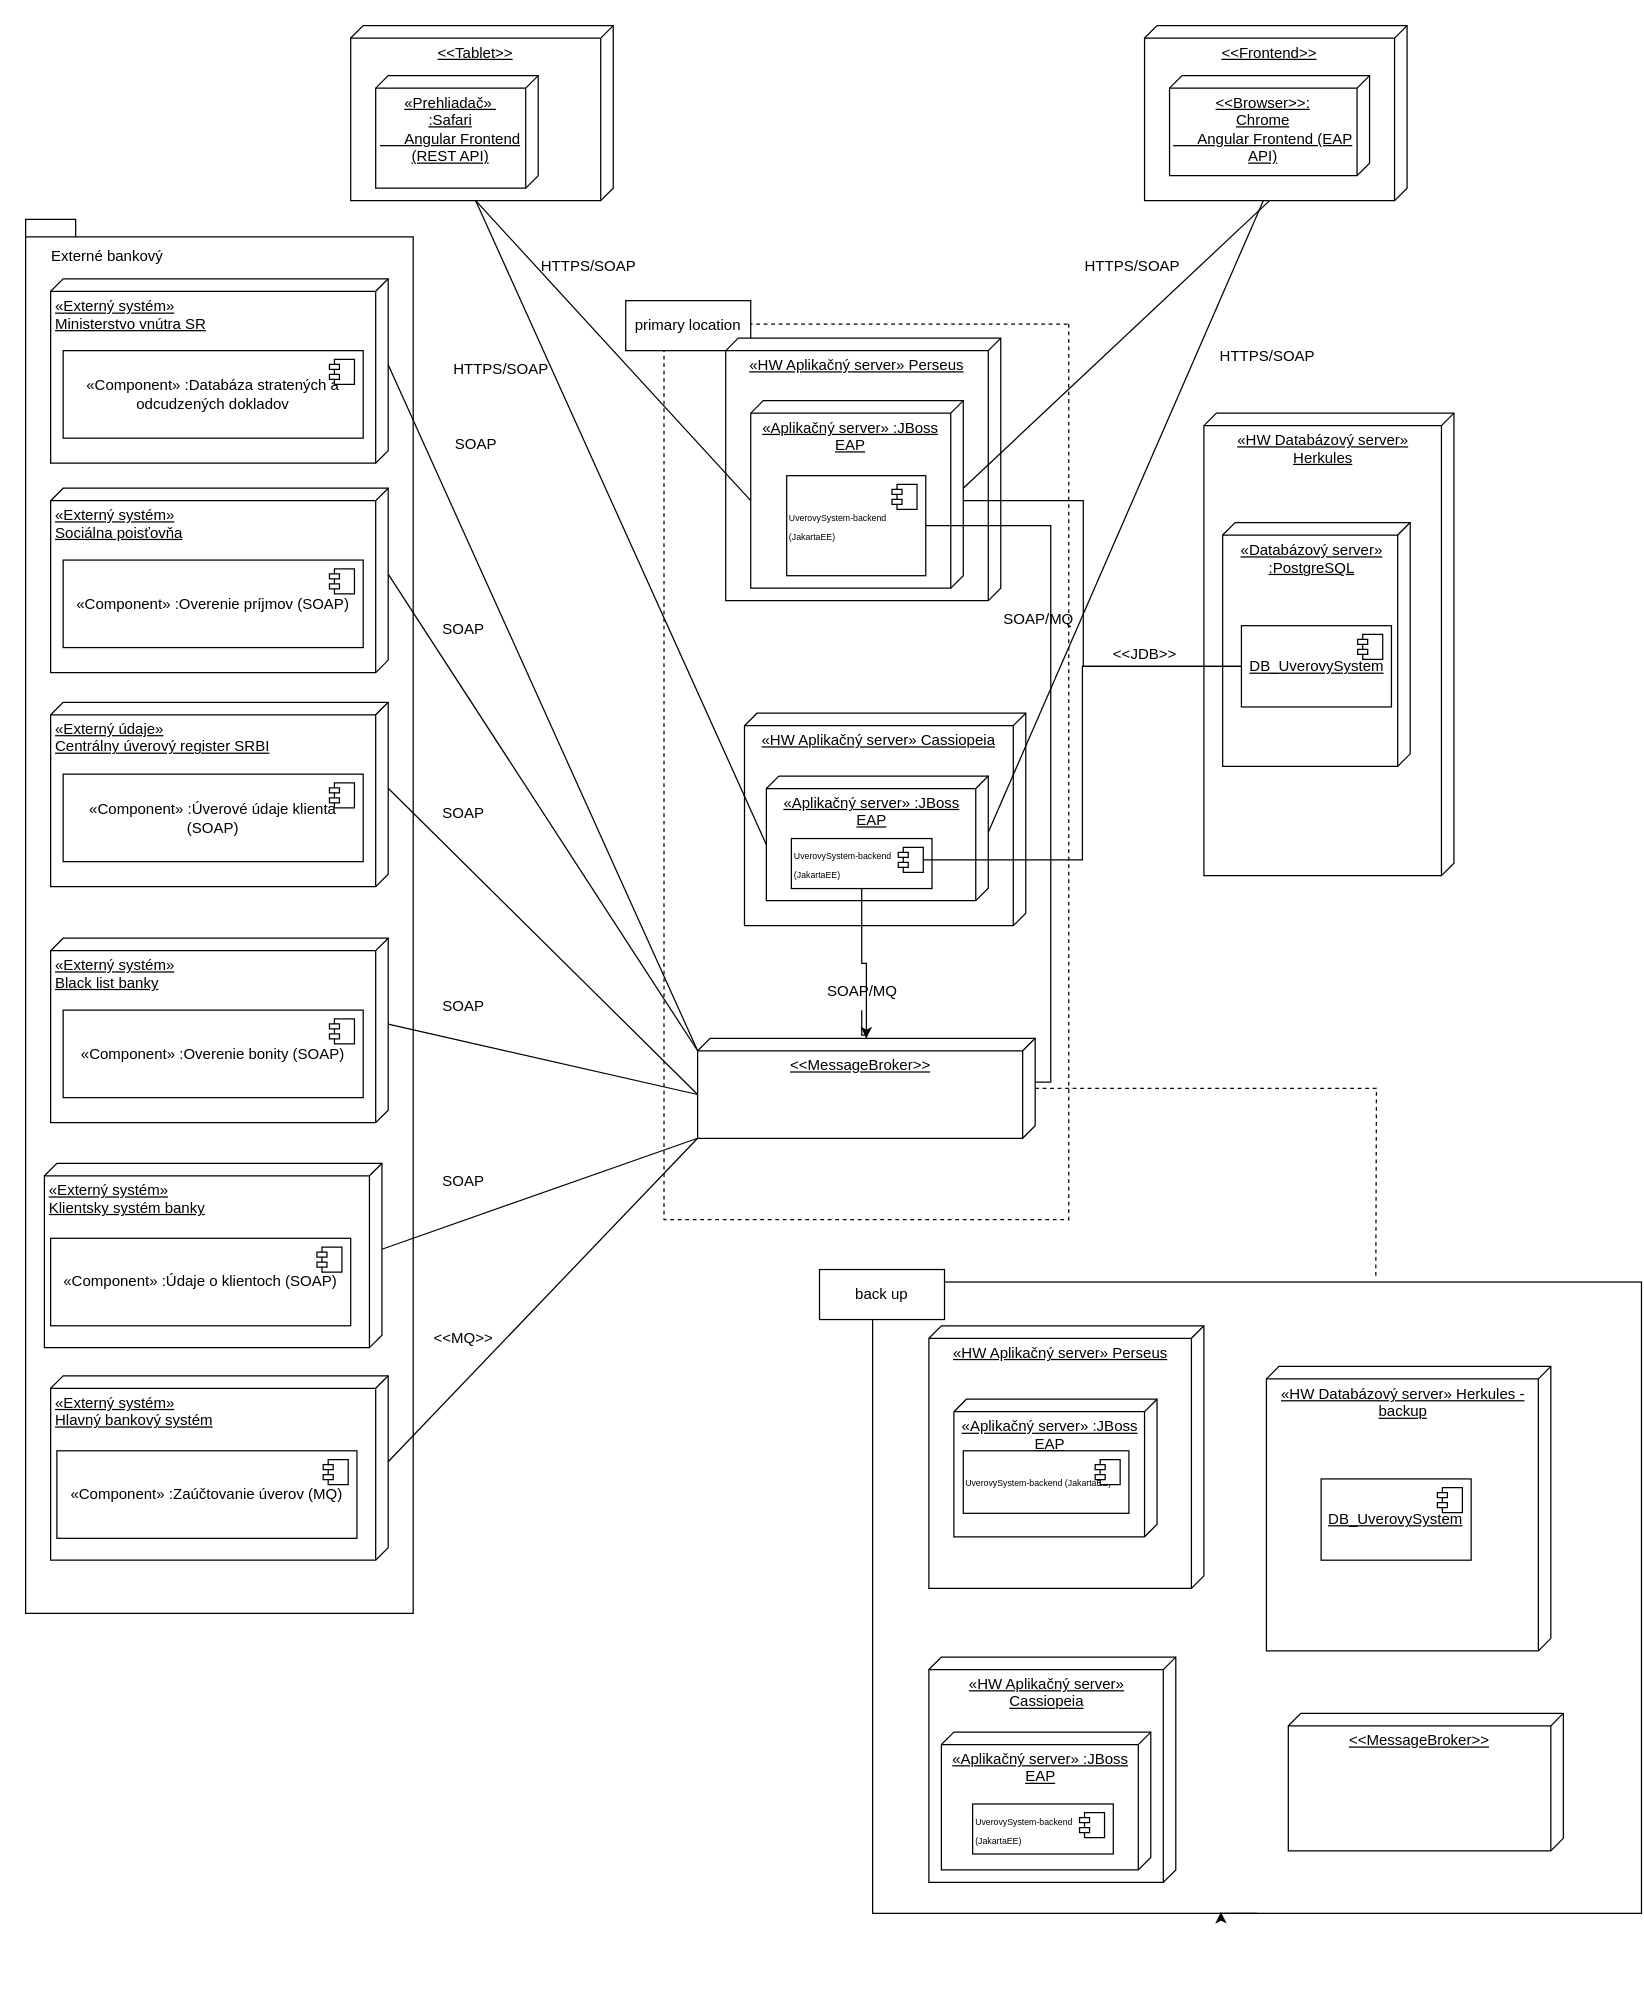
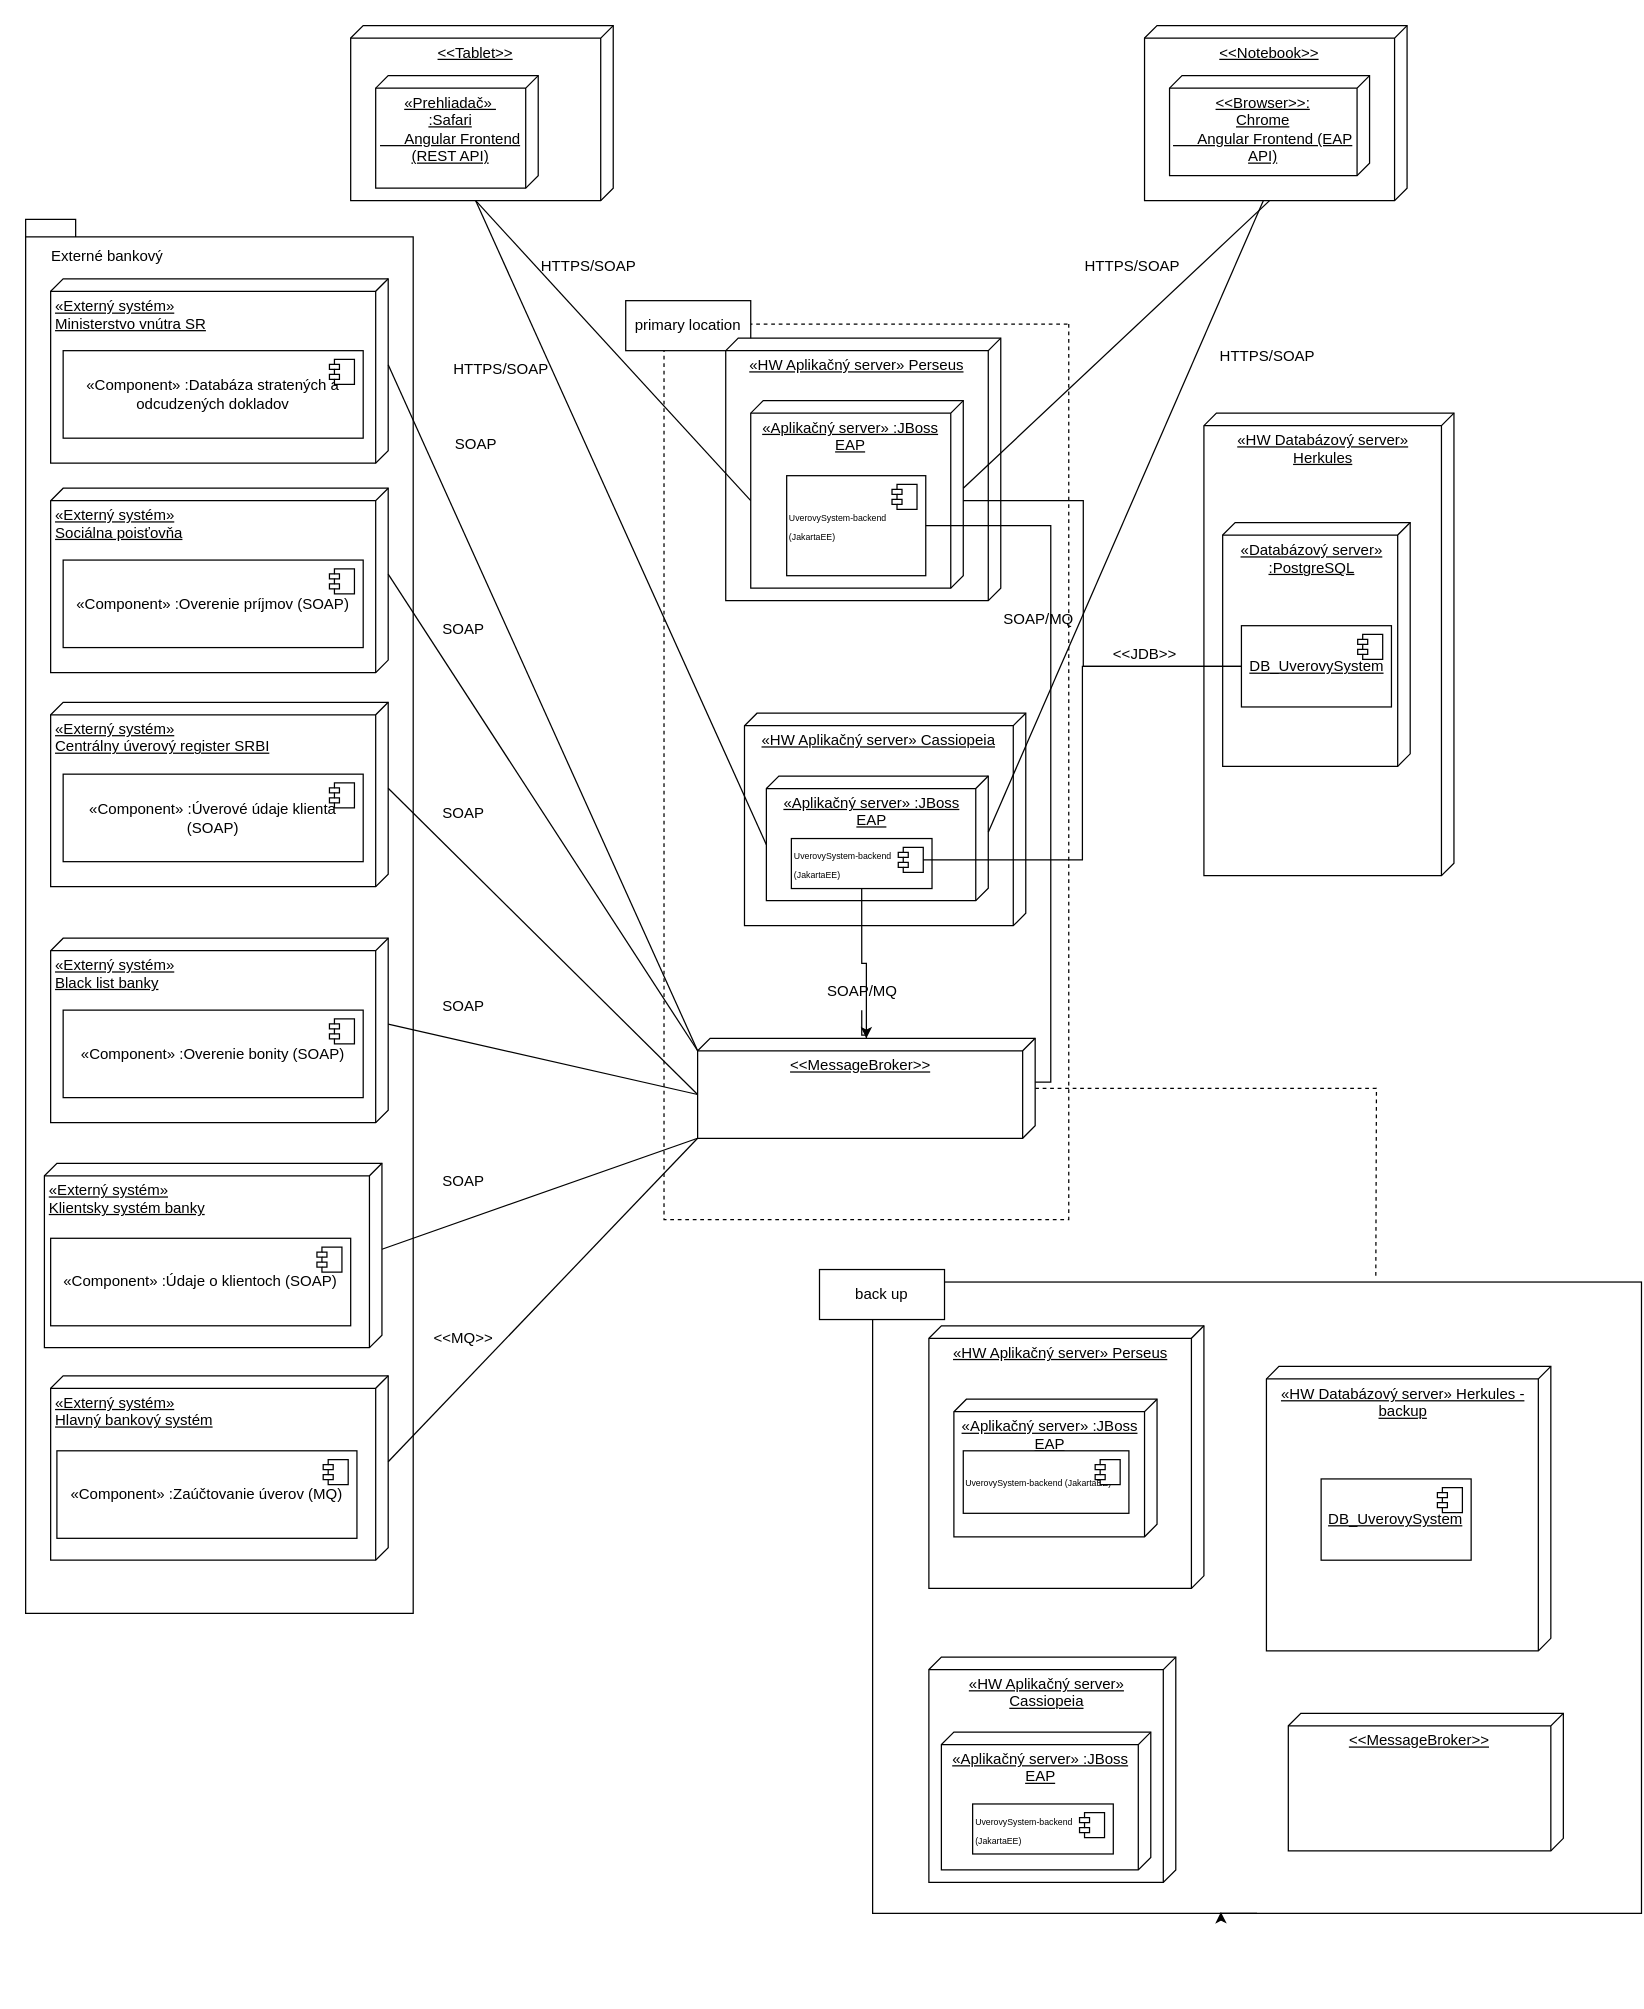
(1269, 53) -> (1269, 53)
(176, 739) -> (176, 739)
